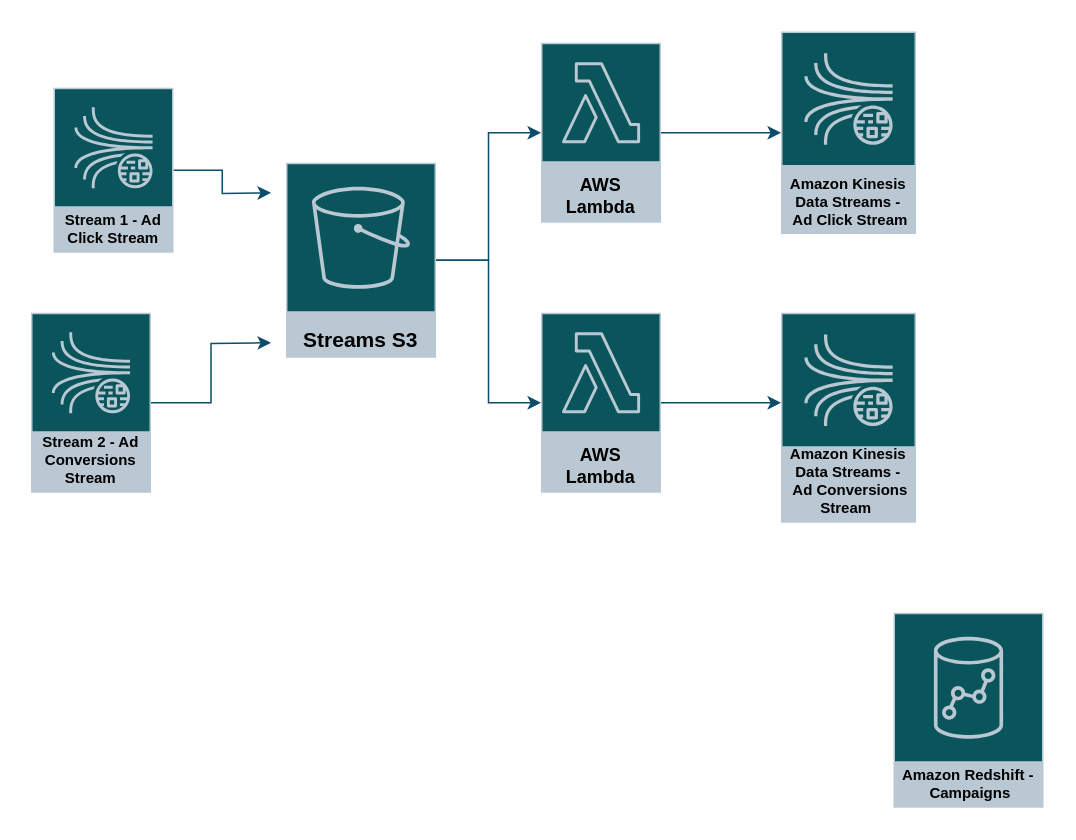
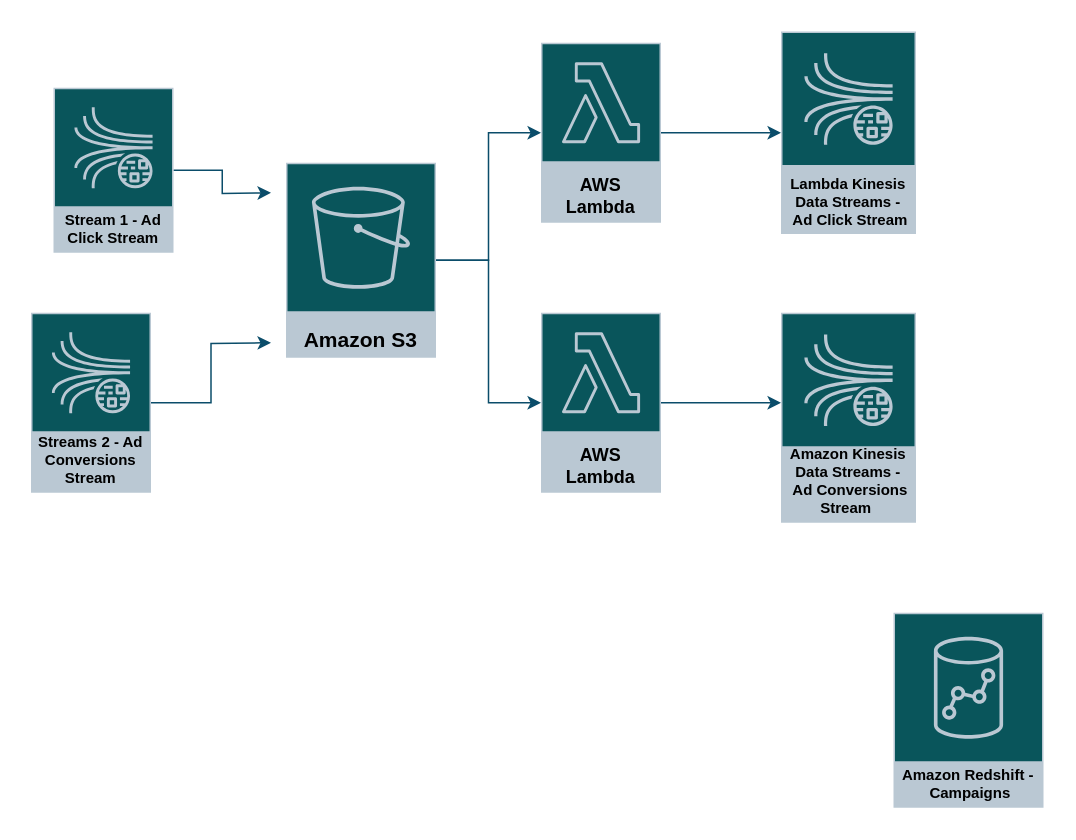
(848, 202) -> (848, 202)
(361, 343) -> (361, 343)
(91, 460) -> (91, 460)
